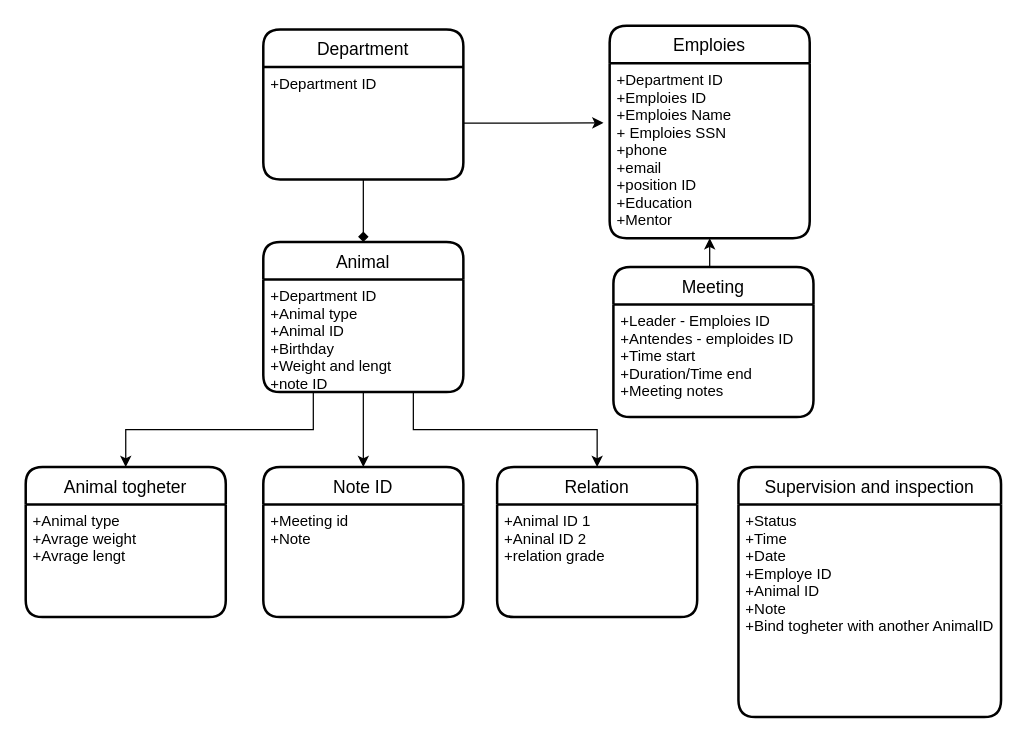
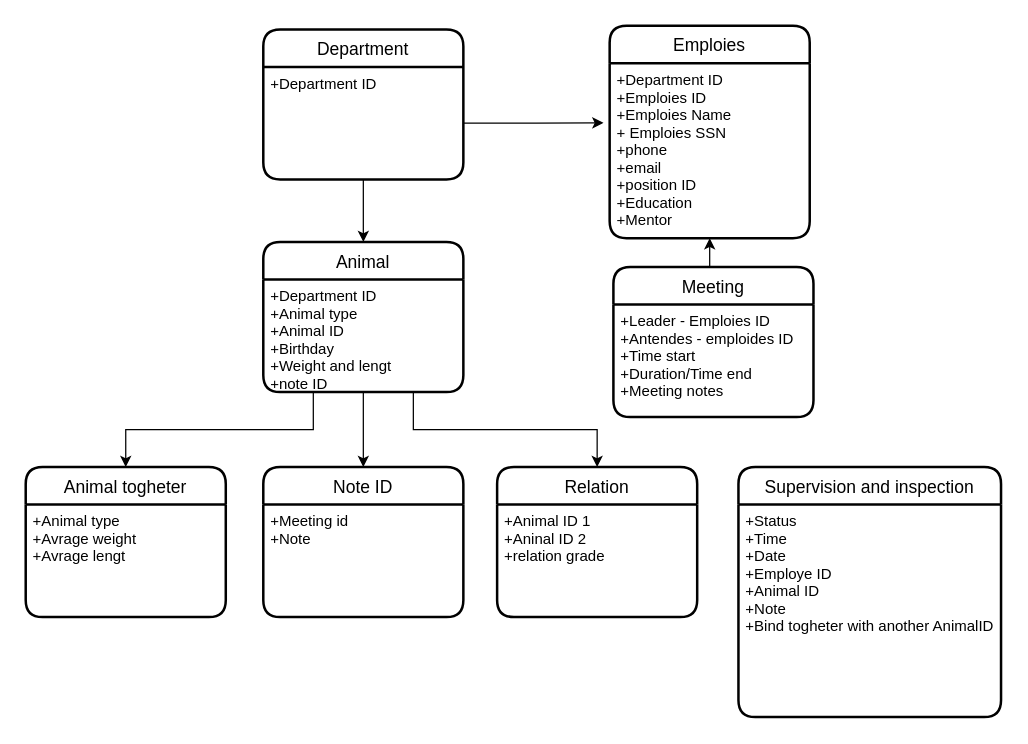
(363, 231) -> (363, 232)
